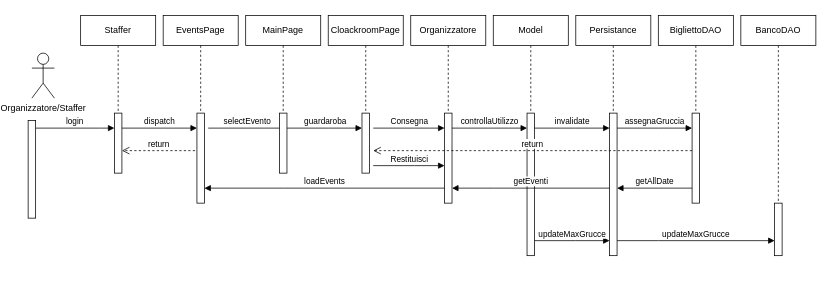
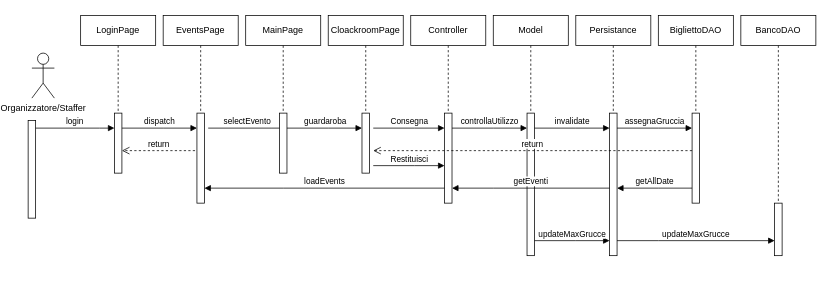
(118, 30) -> (118, 30)
(448, 30) -> (448, 30)
